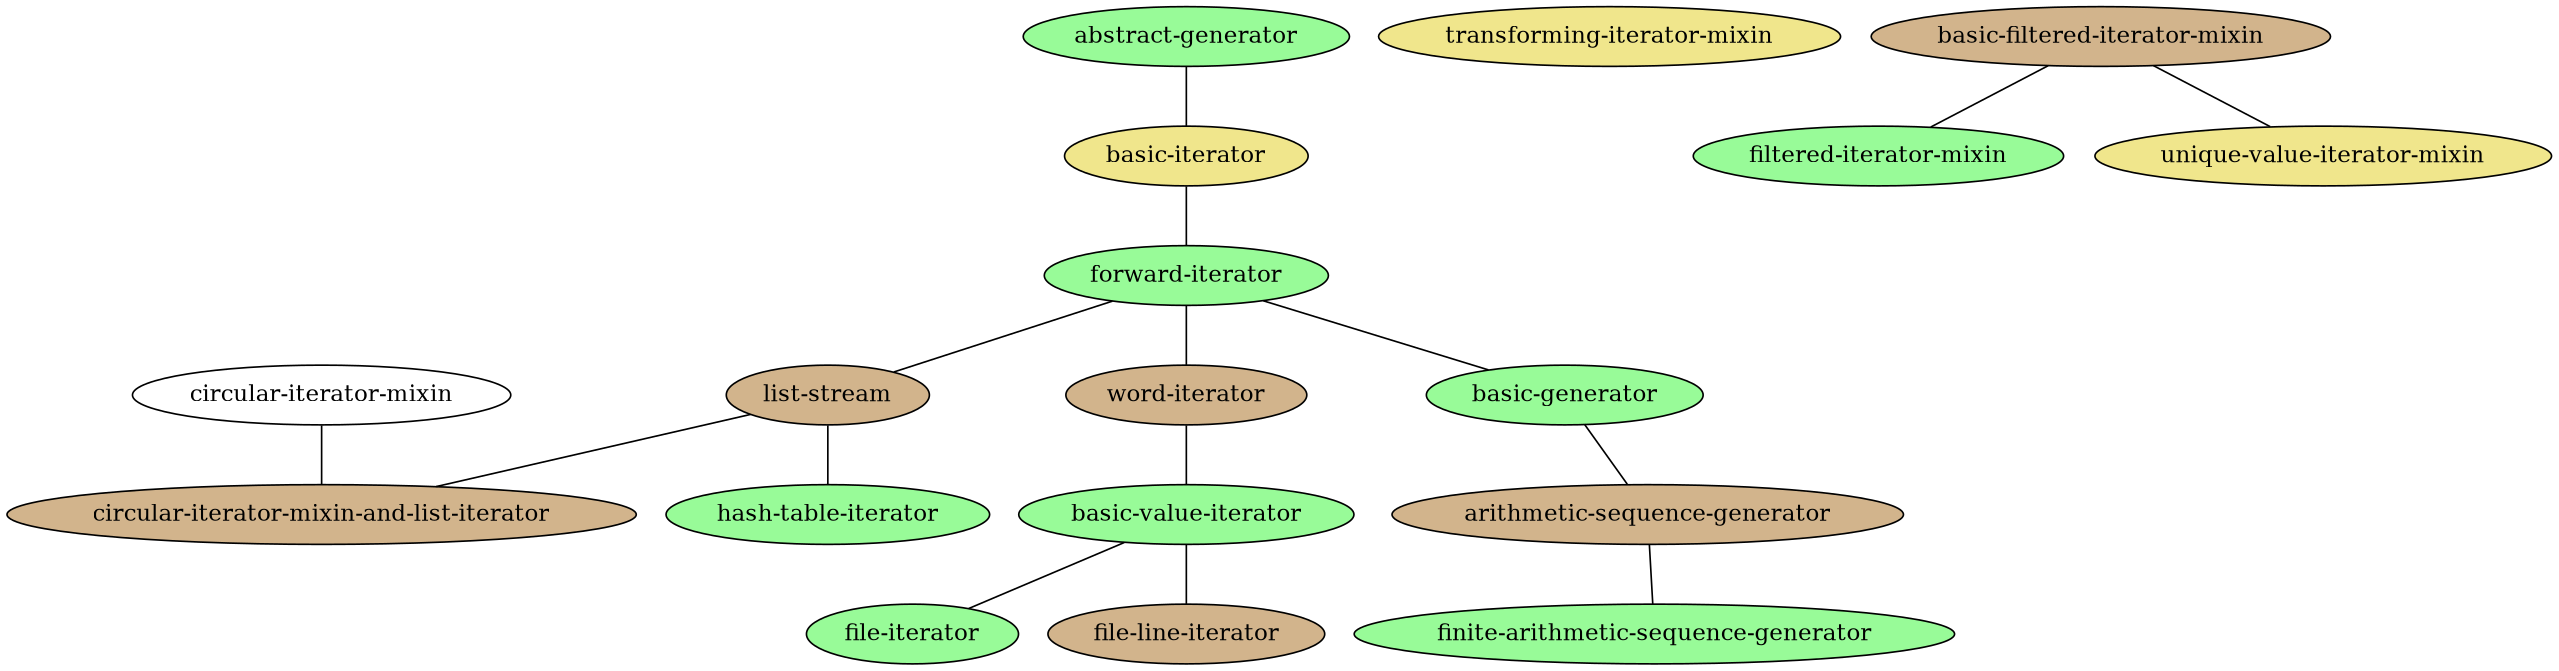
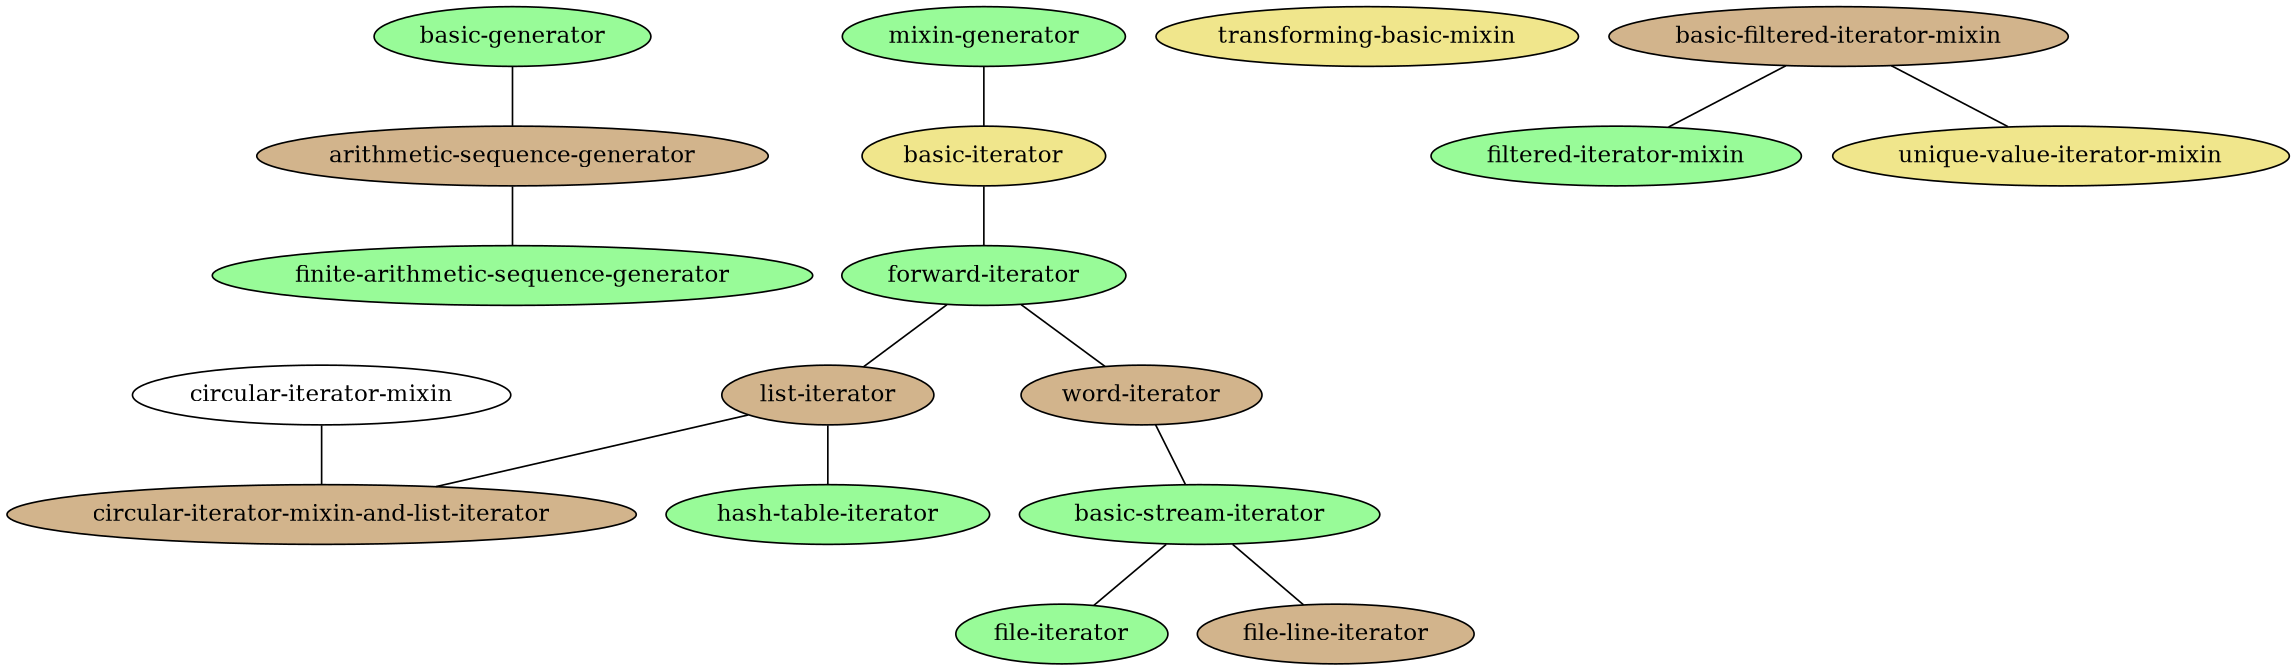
(1186, 37) -> (984, 37)
(1610, 37) -> (1367, 37)
(1376, 335) -> none
(828, 395) -> (828, 395)
(1186, 515) -> (1200, 515)
